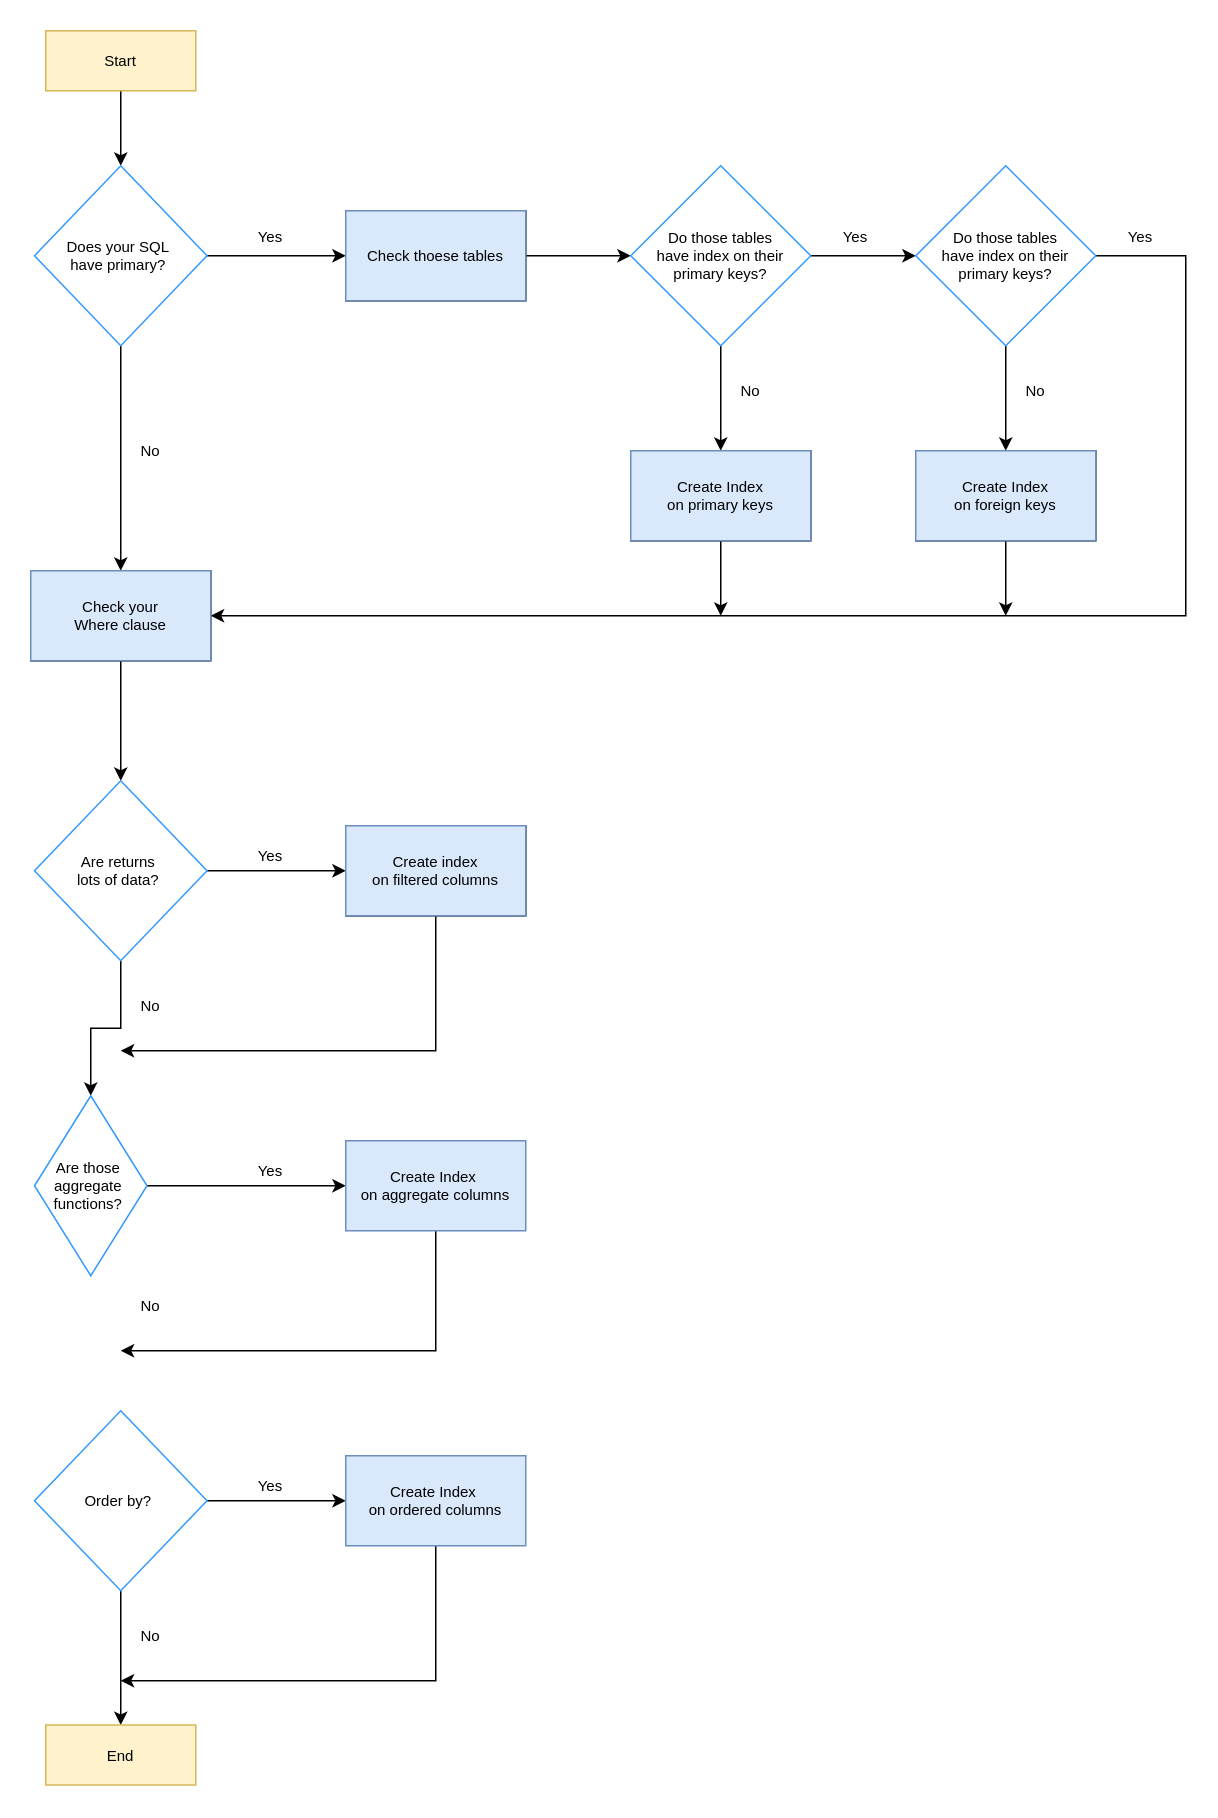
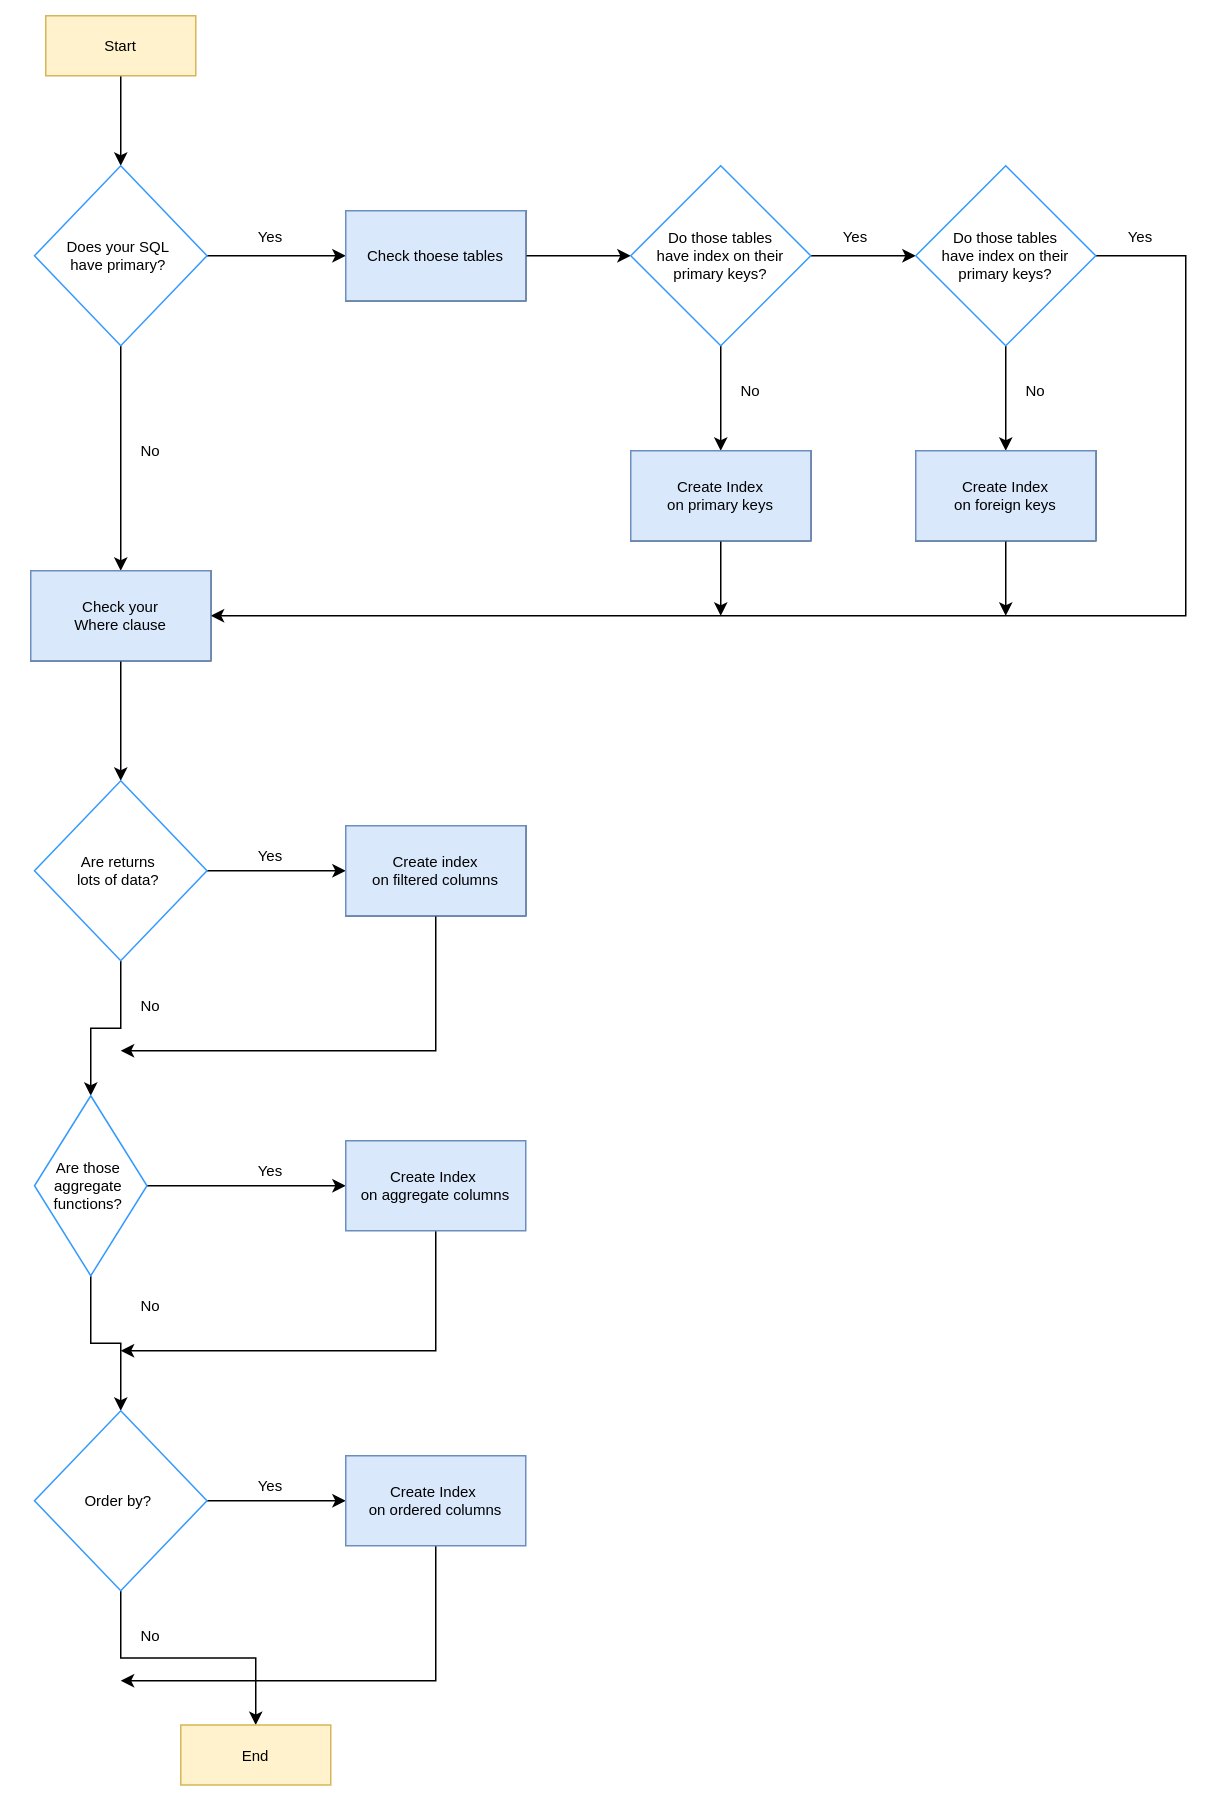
(121, 61) -> (121, 46)
none -> (101, 1343)
(121, 1755) -> (256, 1755)
